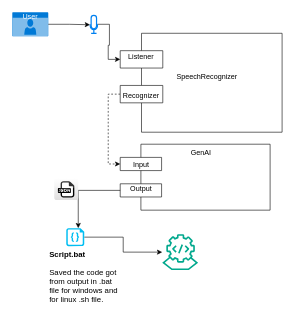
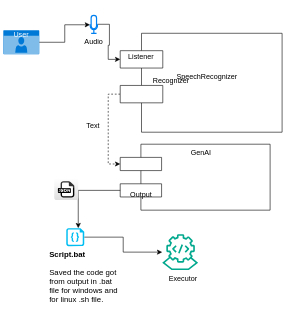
(30, 24) -> (21, 42)
none -> (94, 42)
(141, 96) -> (171, 81)
none -> (93, 126)
(141, 165) -> none
(141, 189) -> (141, 195)
none -> (183, 279)
